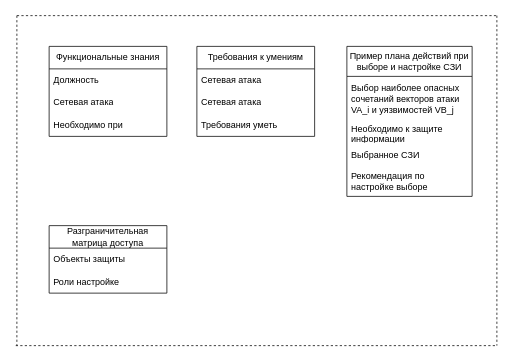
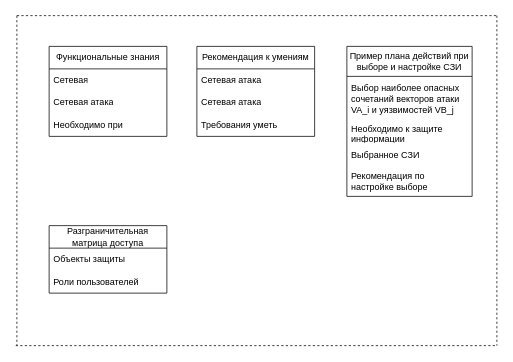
(256, 57) -> (256, 57)
(76, 80) -> (71, 80)
(88, 282) -> (98, 282)
